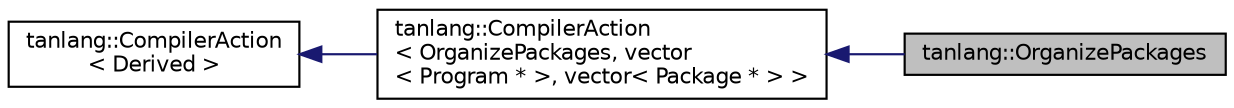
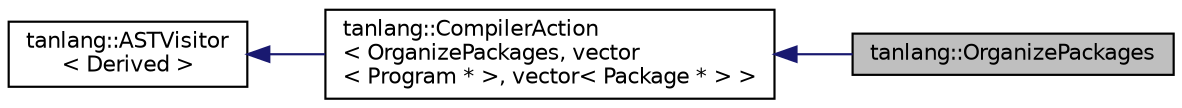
(154, 54) -> (128, 54)
